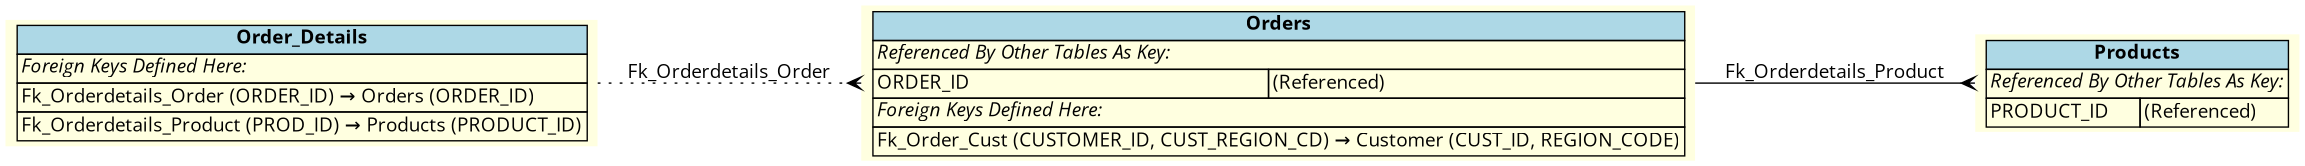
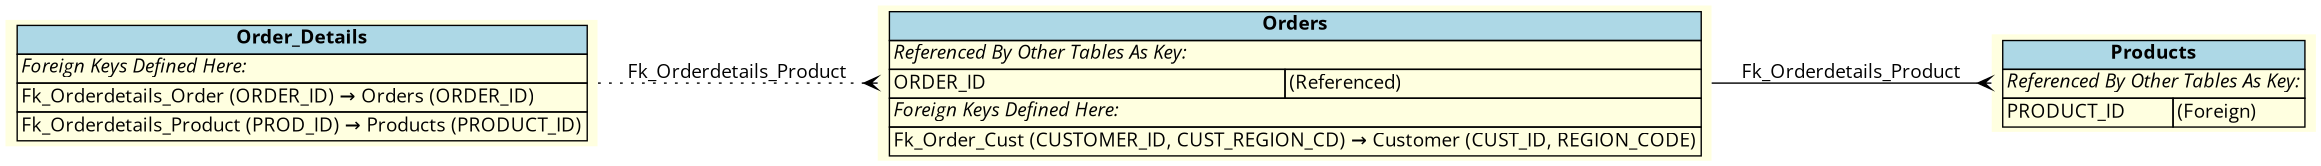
(729, 73) -> (738, 73)
(2201, 112) -> (2217, 112)
